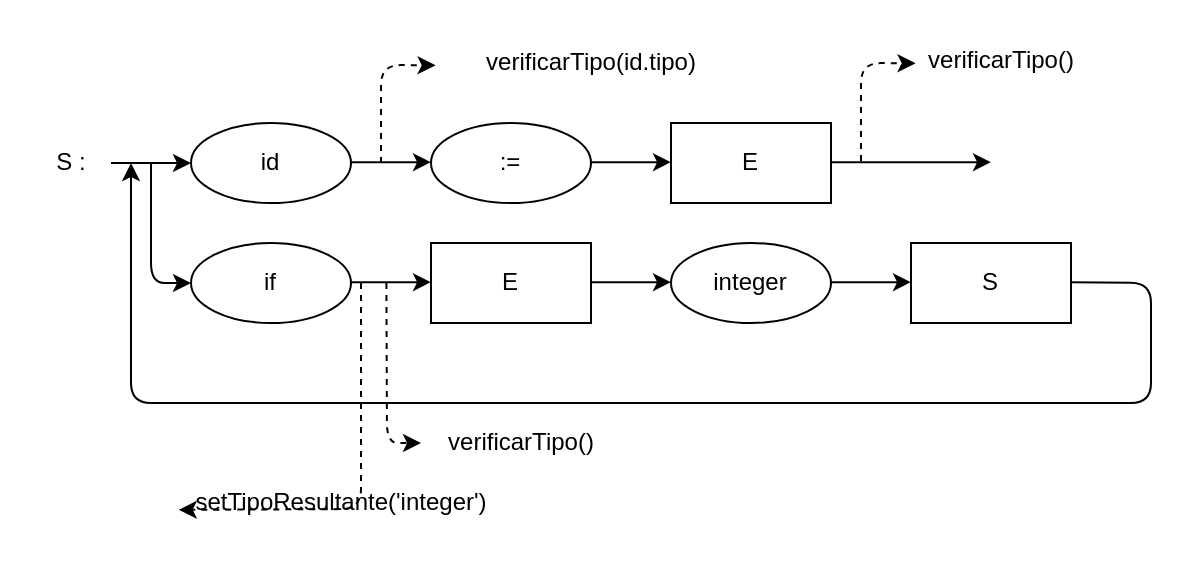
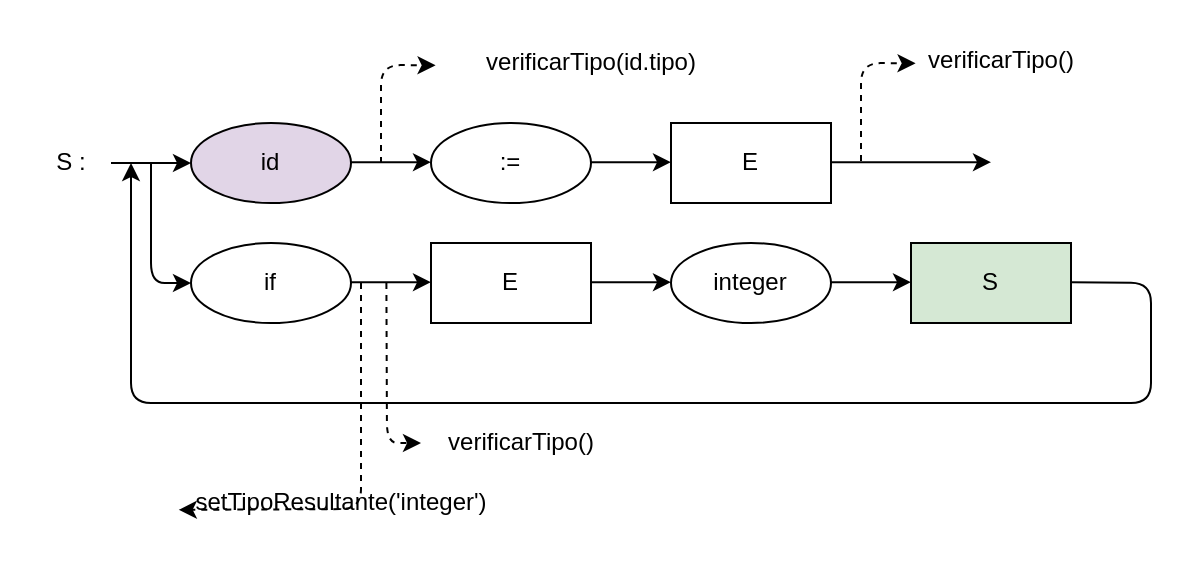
(271, 163) -> (271, 163)
(991, 283) -> (991, 283)
